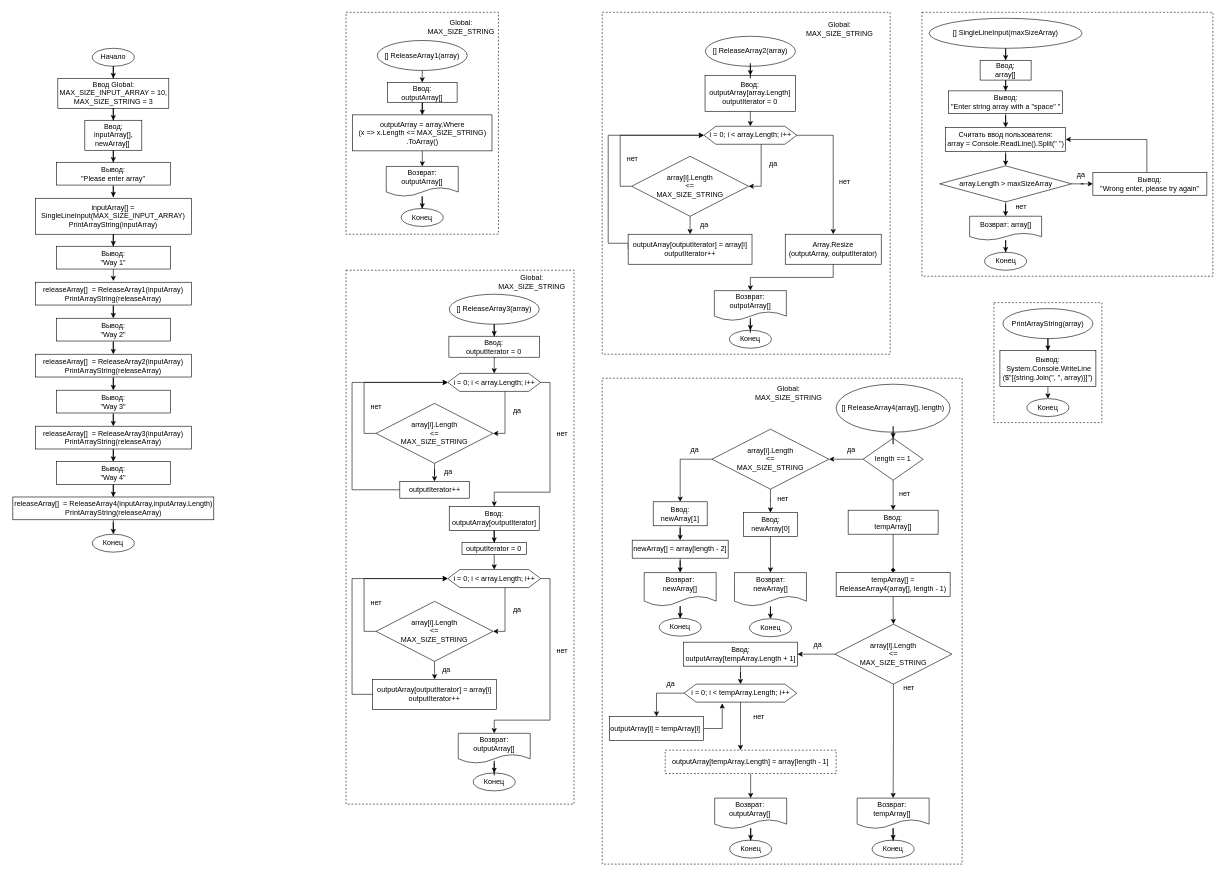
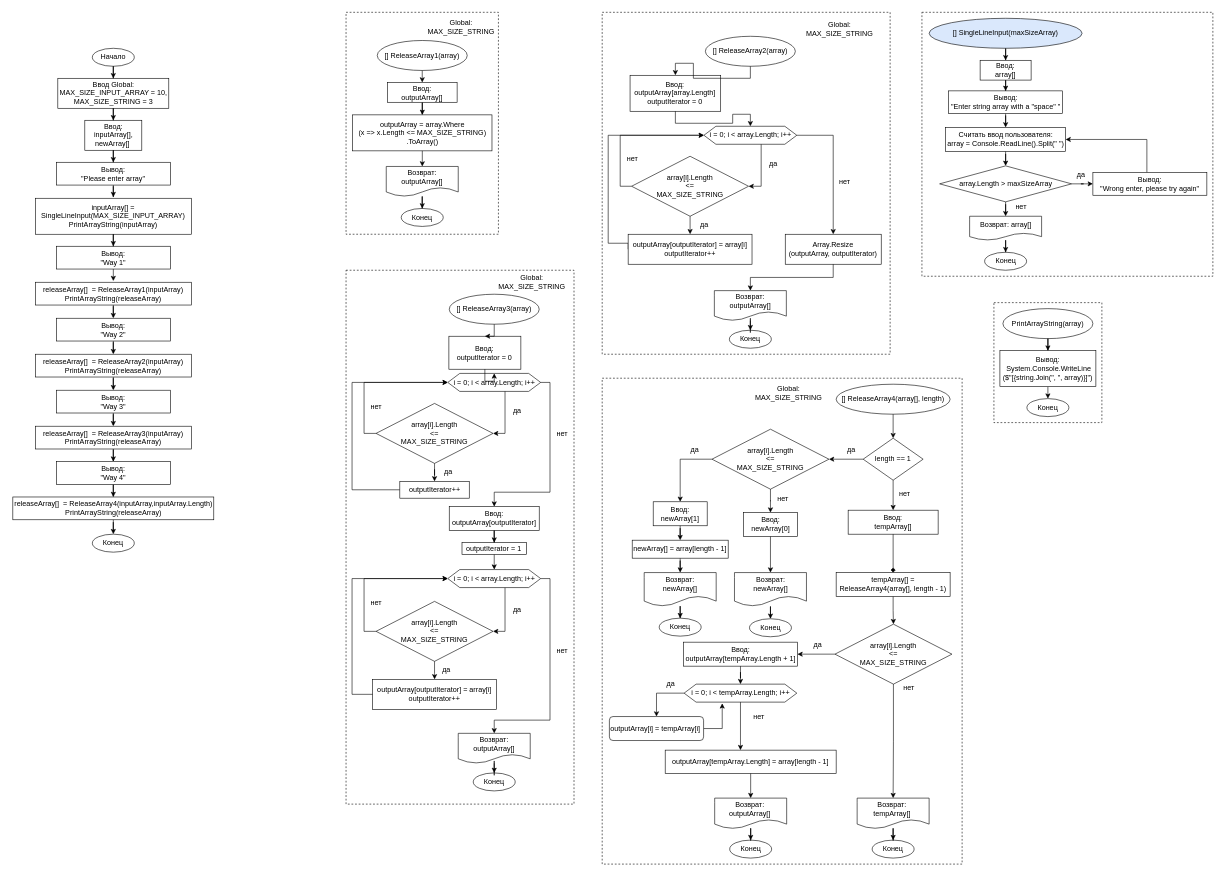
(1006, 33) -> (1006, 33)
(750, 93) -> (675, 93)
(494, 347) -> (485, 353)
(893, 408) -> (893, 399)
(494, 549) -> (494, 549)
(680, 549) -> (680, 549)
(656, 729) -> (656, 729)
(751, 762) -> (751, 762)
